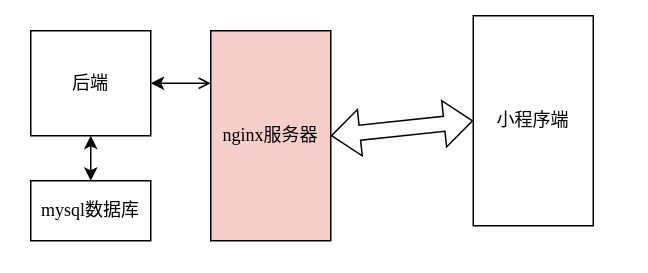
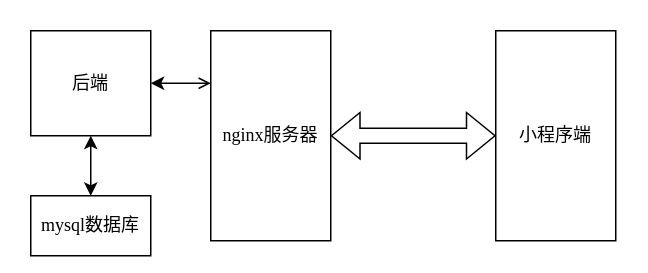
(533, 121) -> (556, 136)
(271, 136) -> (271, 136)
(91, 211) -> (91, 226)
